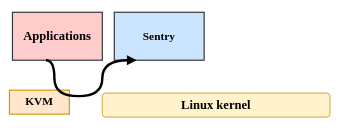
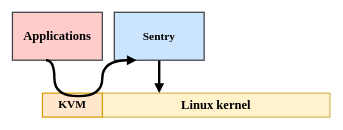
none -> (159, 72)
(39, 102) -> (72, 105)
(216, 105) -> (216, 105)
